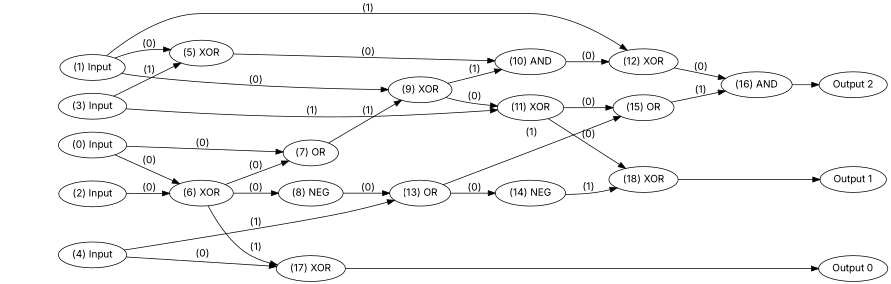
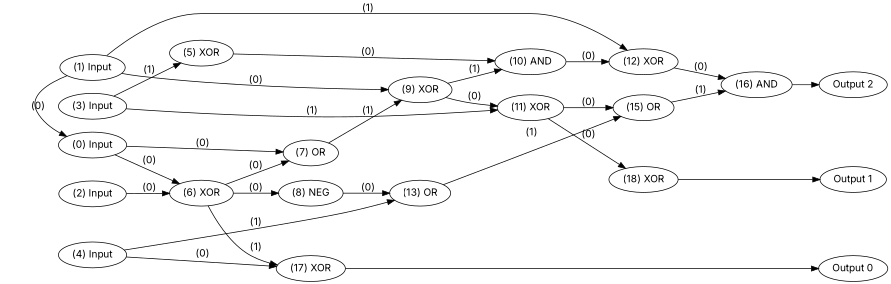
(139, 51) -> (35, 102)
(530, 193) -> none
